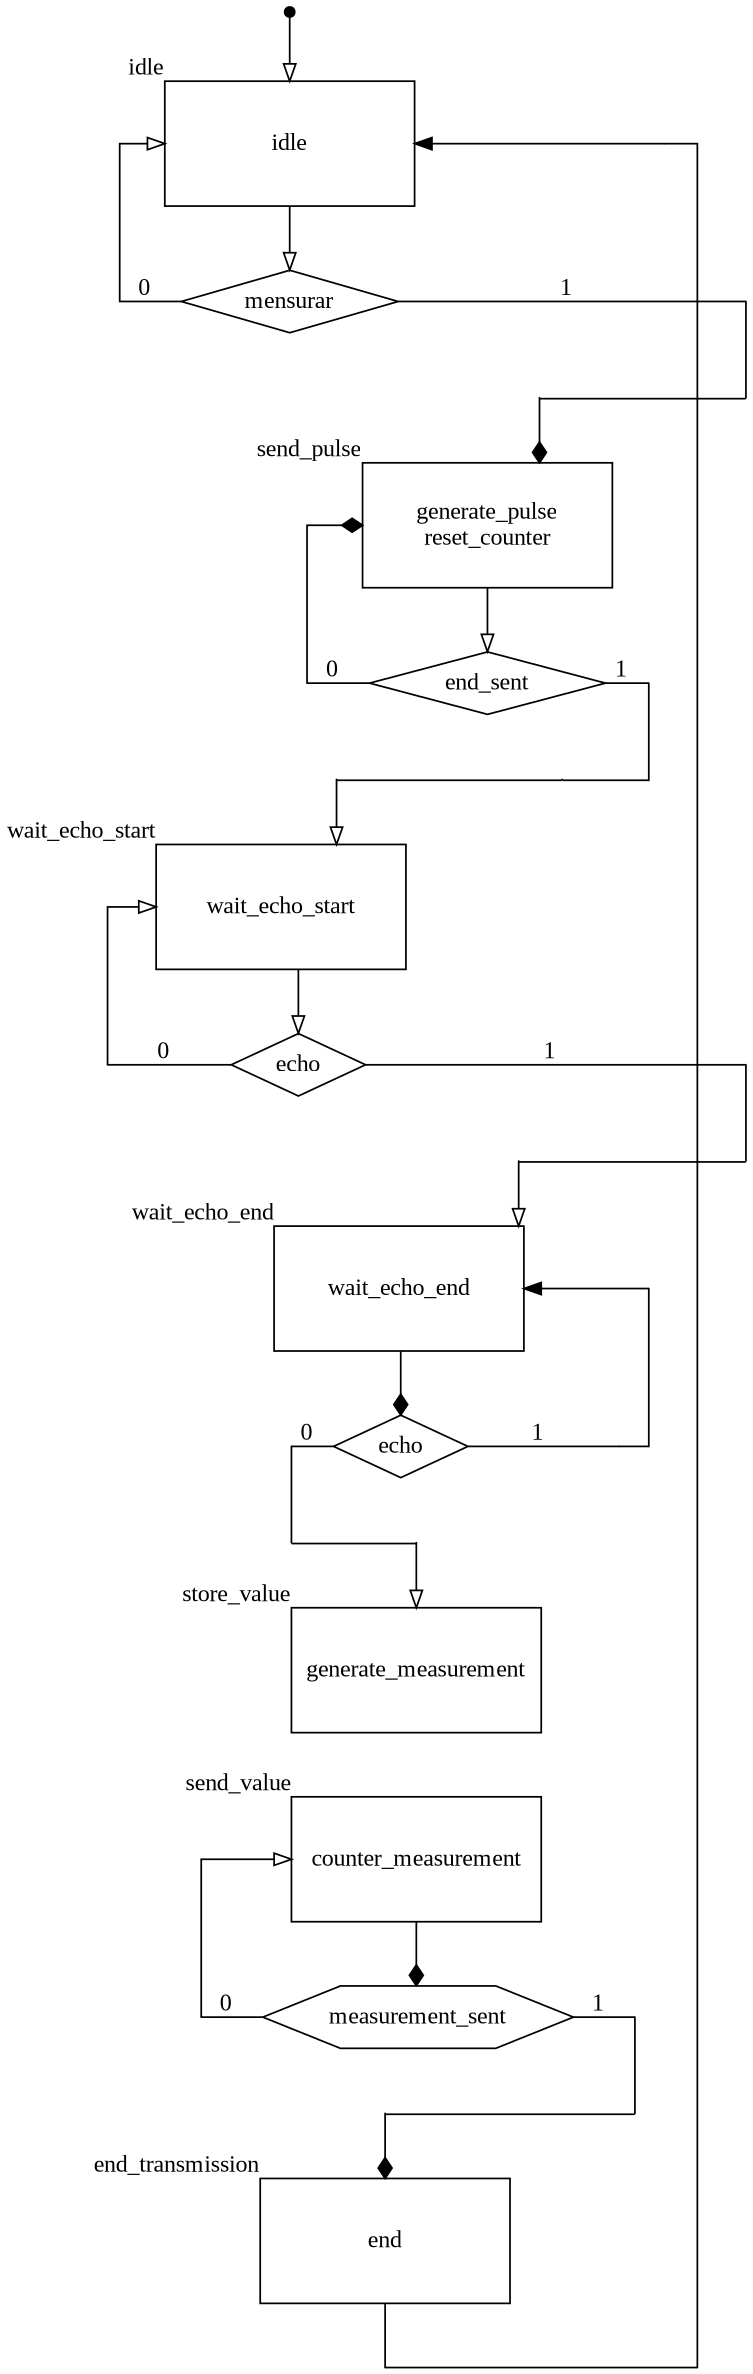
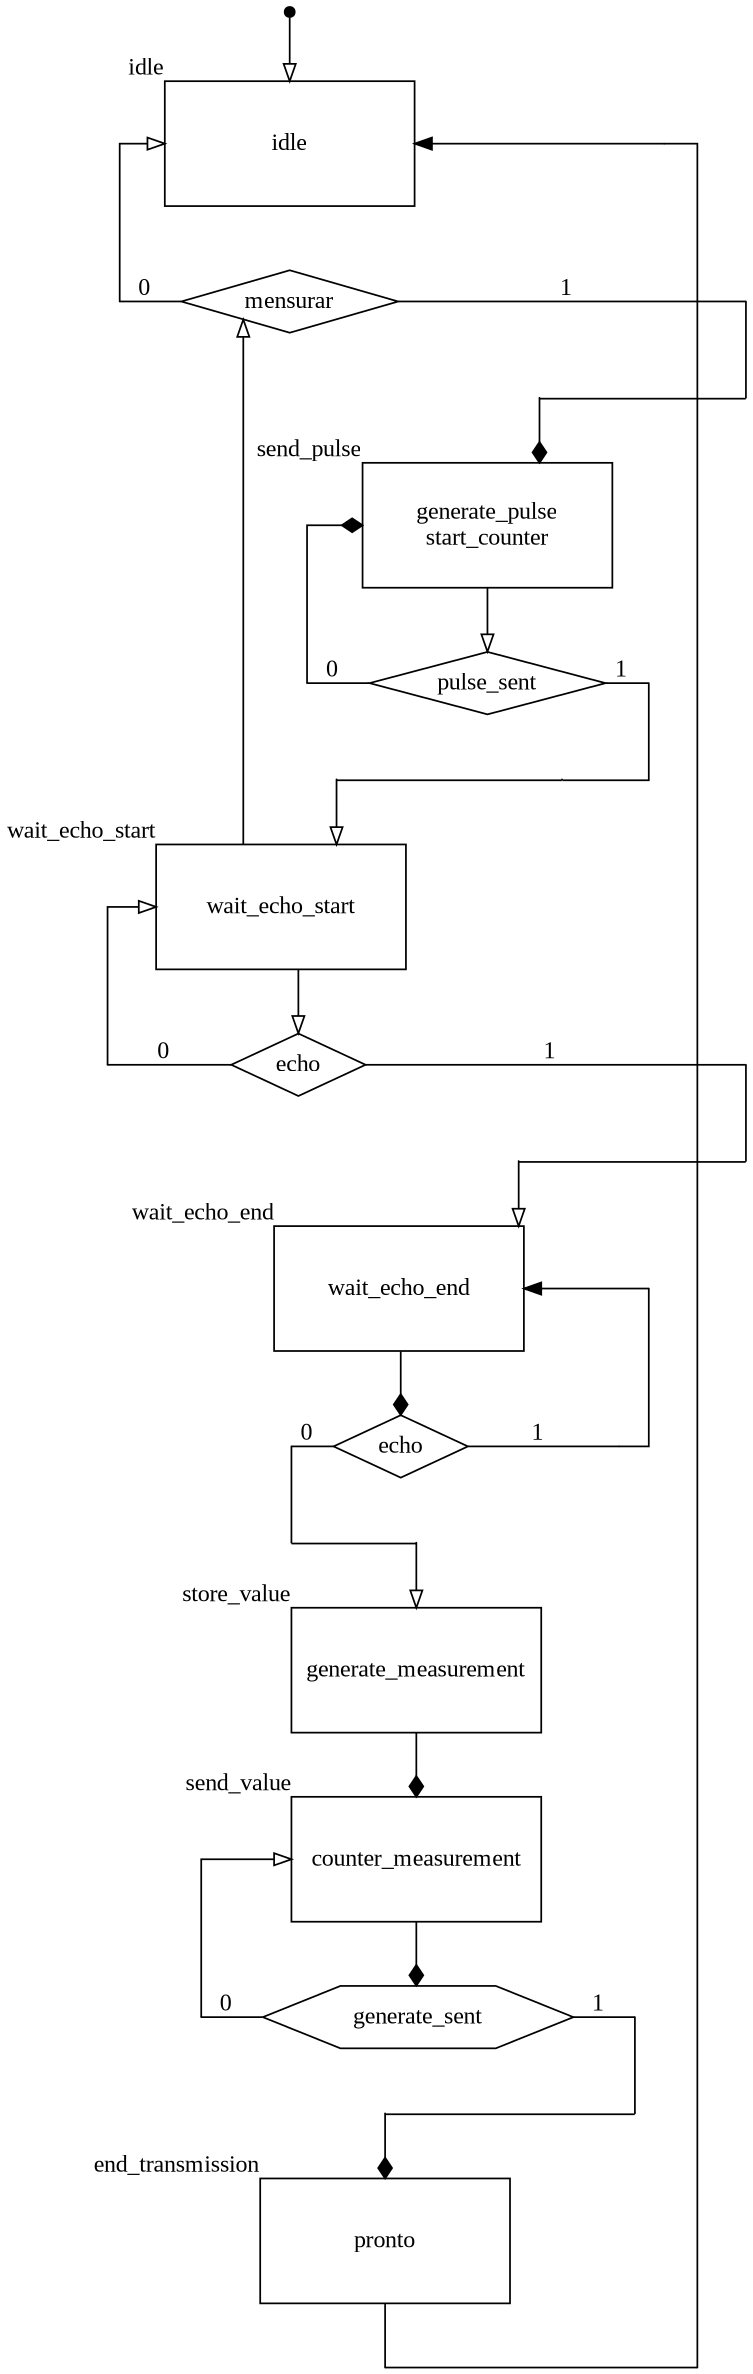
(290, 230) -> (243, 591)
(487, 525) -> (487, 525)
(487, 683) -> (487, 683)
none -> (416, 1754)
(418, 2017) -> (418, 2017)
(385, 2241) -> (385, 2241)
